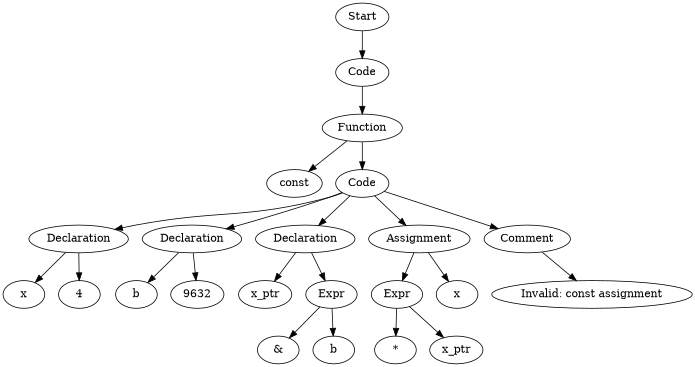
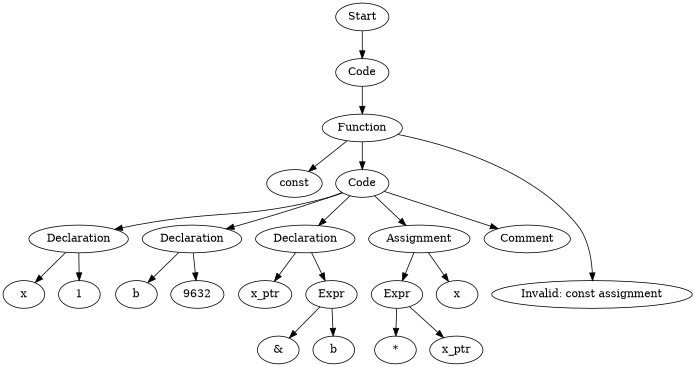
(556, 264) -> (518, 177)
(79, 294) -> (79, 294)
